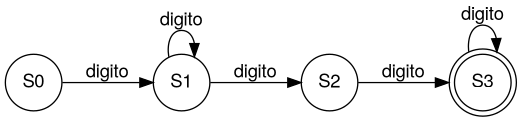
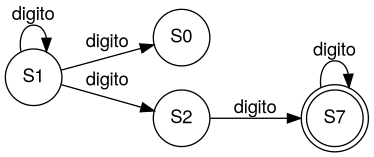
(101, 83) -> (101, 59)
(483, 83) -> (335, 118)
